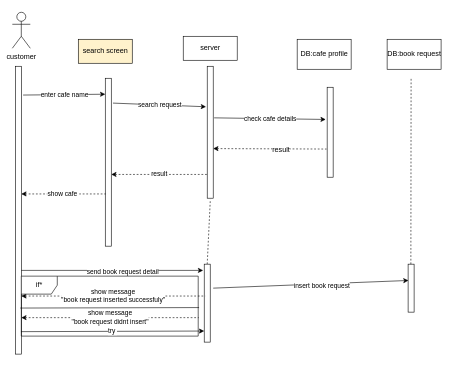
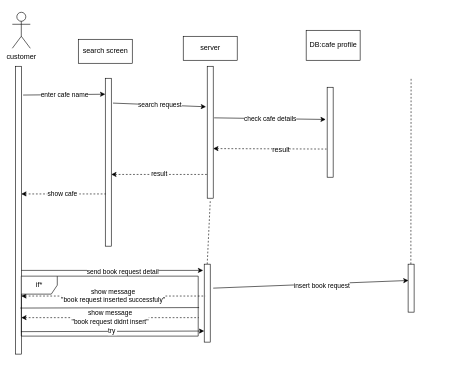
(105, 51) -> (105, 51)
(324, 54) -> (333, 45)
(414, 54) -> none
